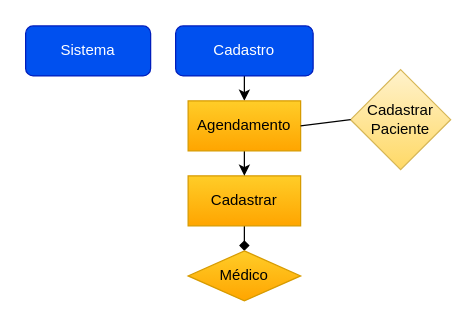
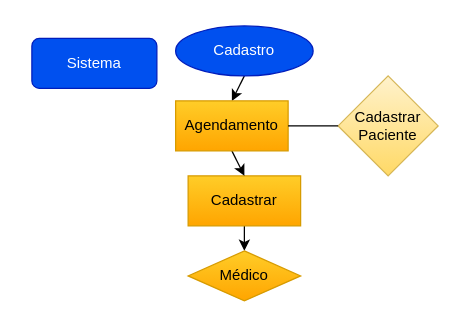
(88, 51) -> (94, 63)
(244, 51) -> (244, 51)
(401, 119) -> (388, 126)
(244, 126) -> (232, 126)
(244, 240) -> (244, 241)
